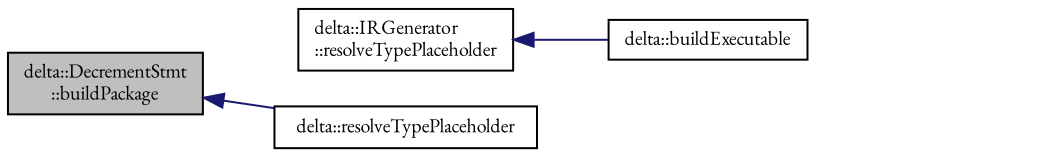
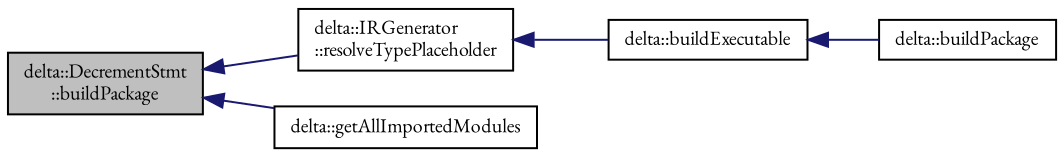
none -> (968, 40)
none -> (261, 61)
(406, 127) -> (406, 127)
